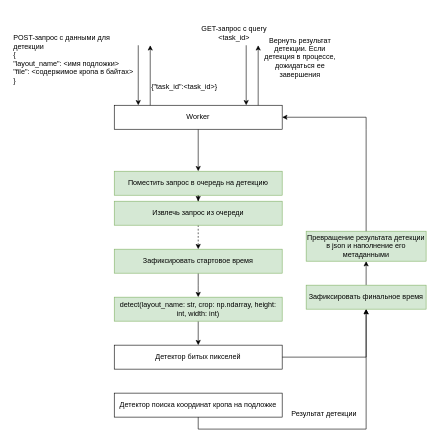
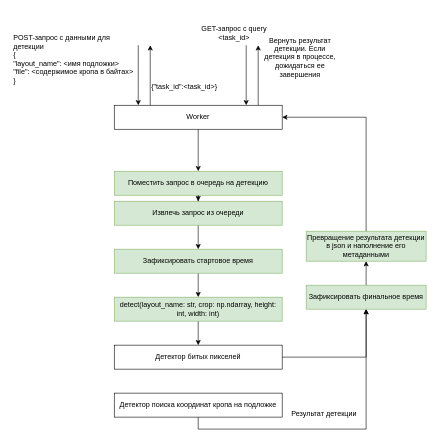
(198, 234) -> (198, 234)
